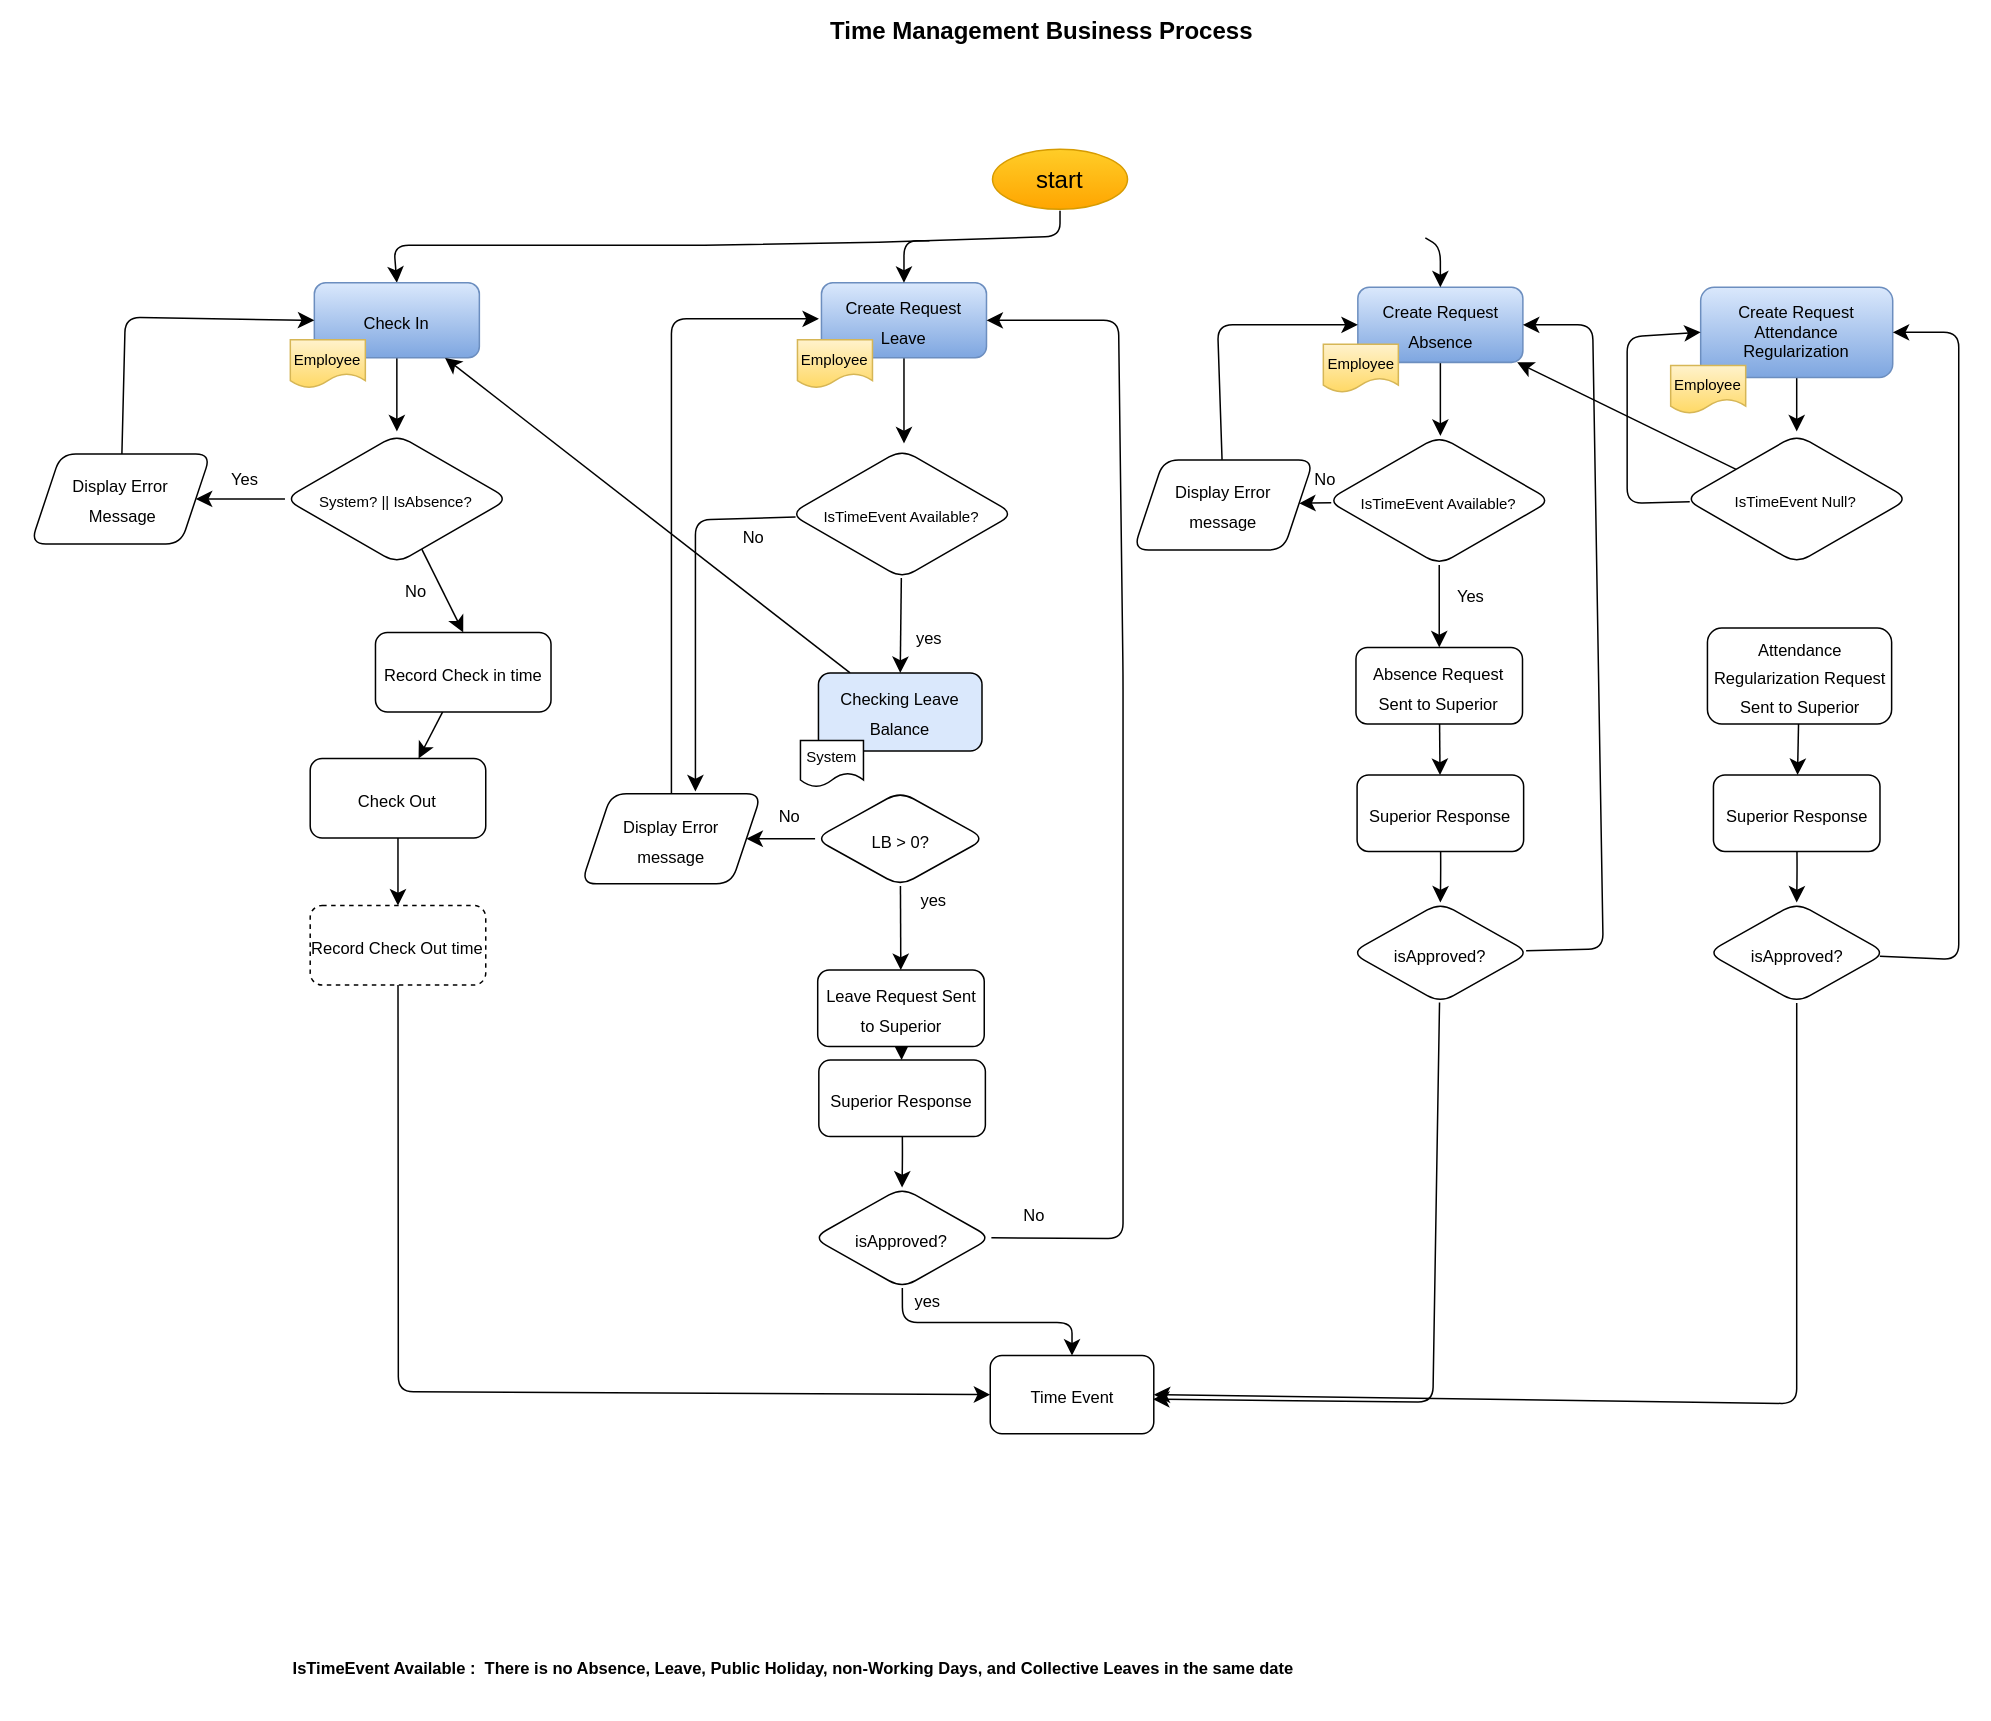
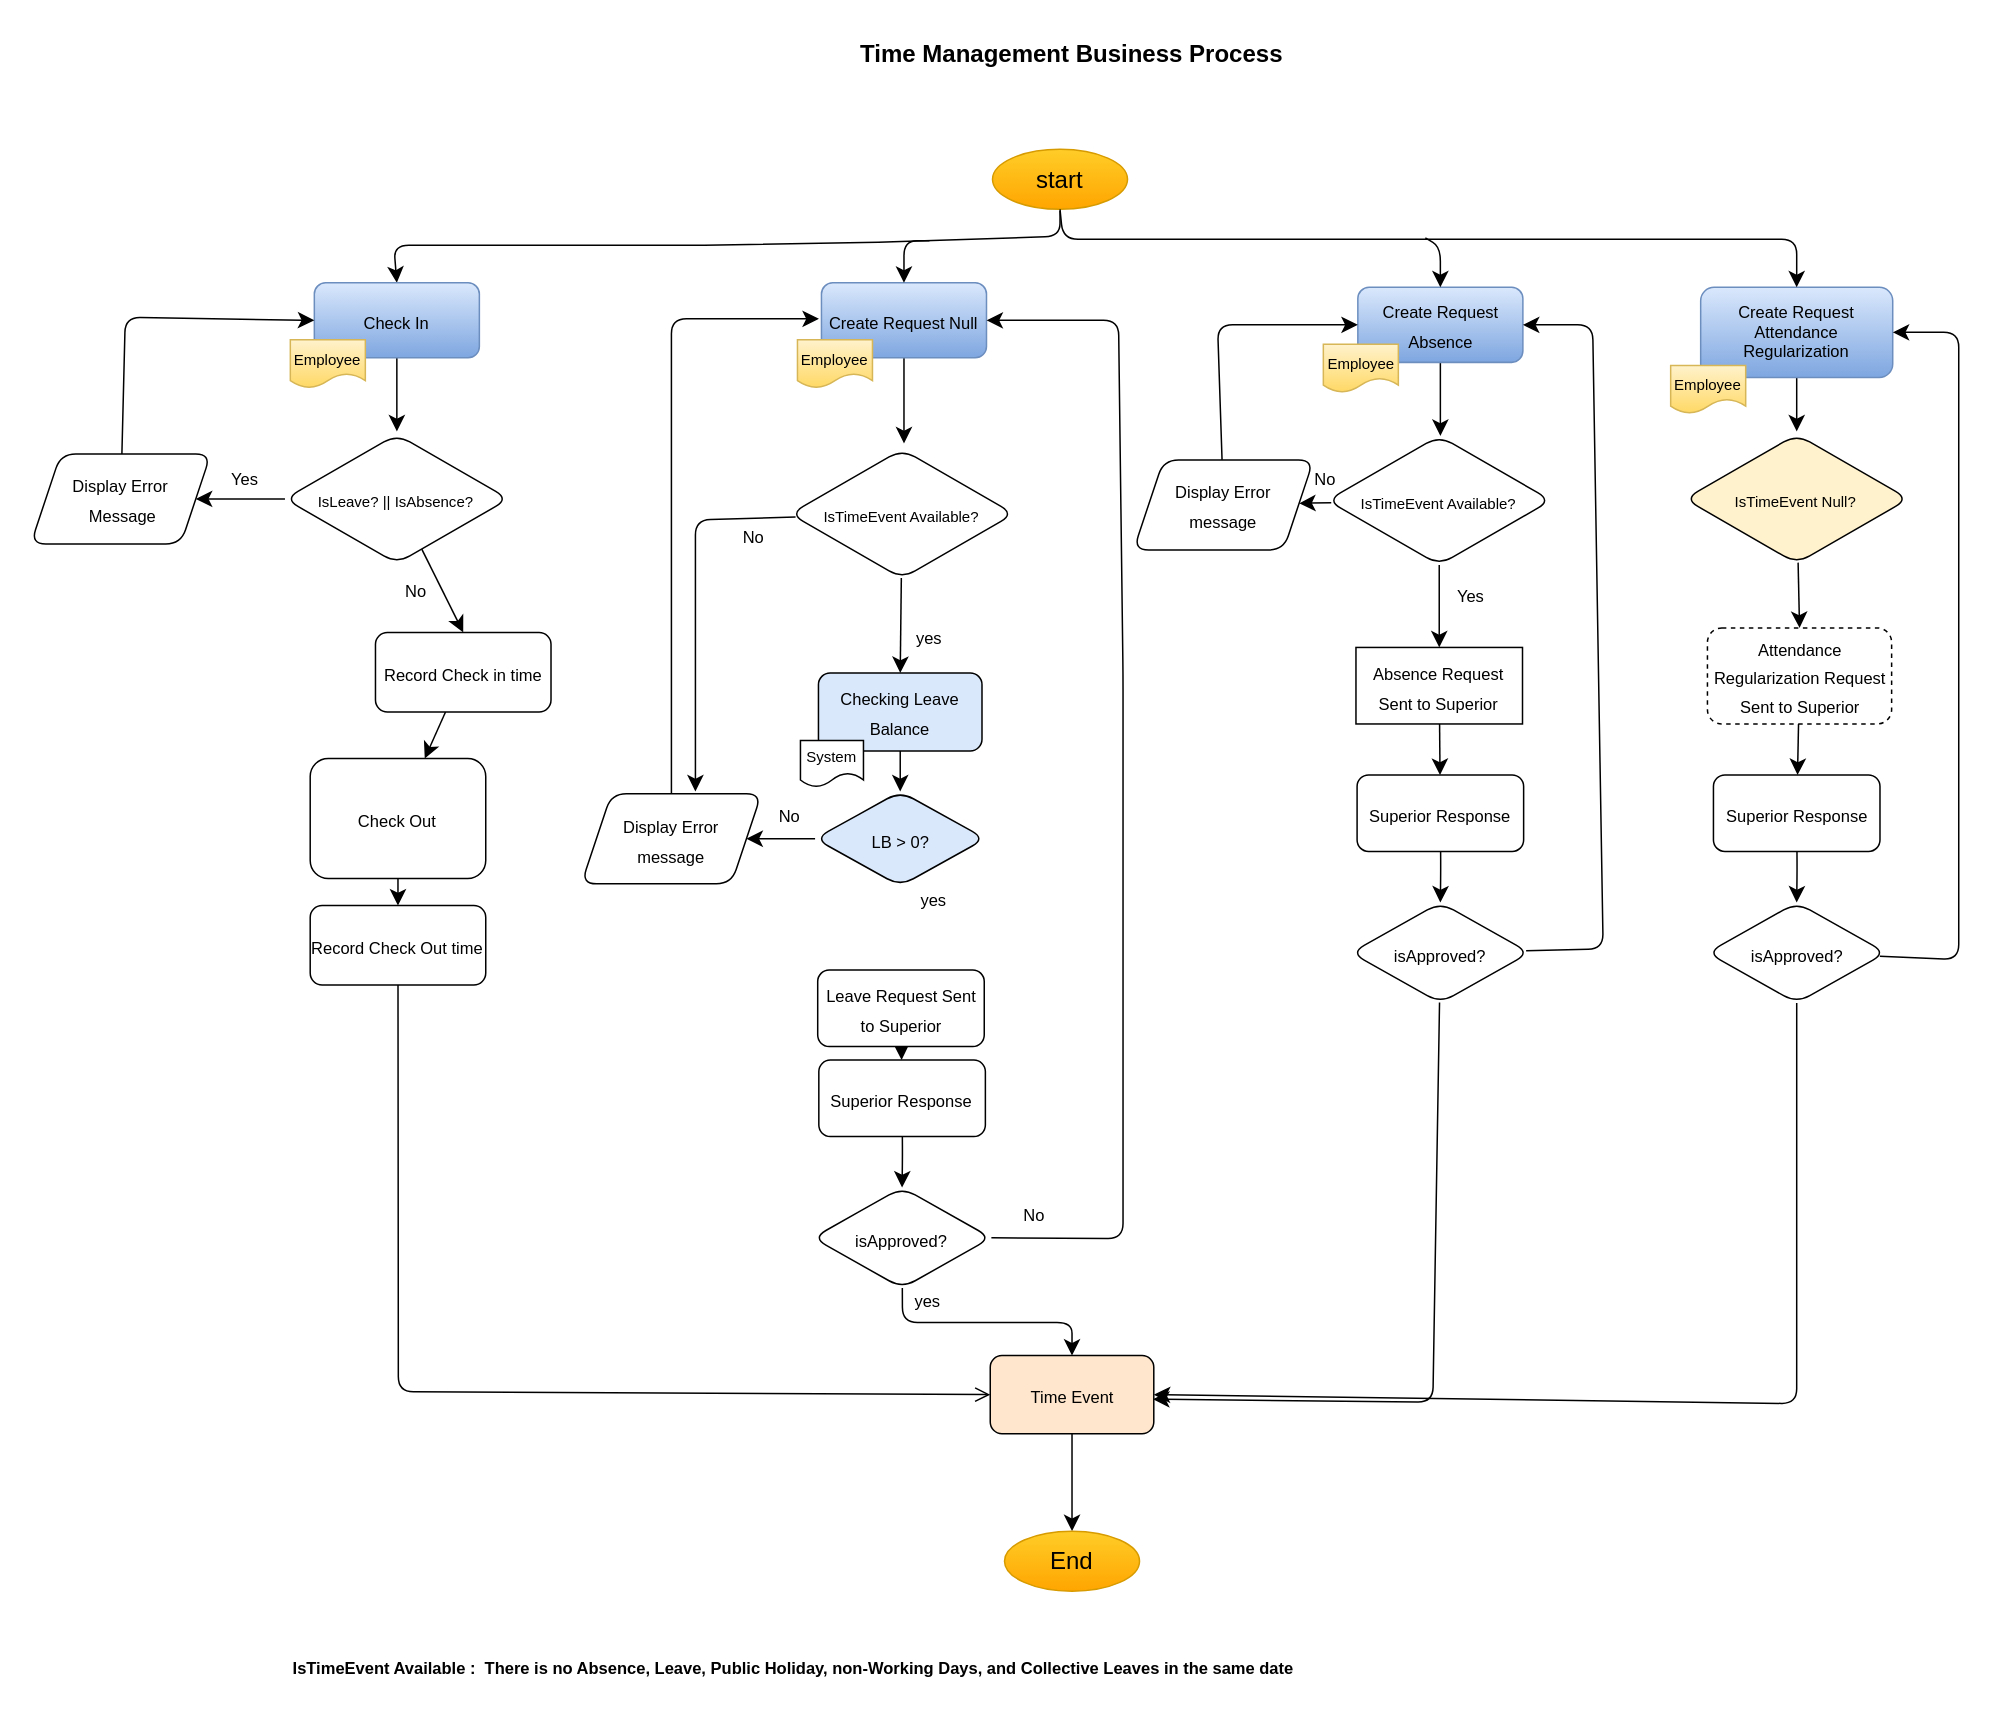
(1042, 31) -> (1072, 53)
none -> (1626, 239)
(904, 320) -> (904, 320)
(1631, 418) -> (1798, 591)
(1627, 421) -> none
(396, 499) -> (396, 499)
(1796, 499) -> (1796, 499)
(652, 519) -> (900, 765)
(1799, 676) -> (1799, 676)
(1439, 686) -> (1439, 686)
(398, 798) -> (398, 818)
(900, 839) -> (900, 839)
(900, 922) -> none
(398, 945) -> (398, 945)
(976, 1394) -> (980, 1394)
(1072, 1394) -> (1072, 1394)
none -> (1072, 1476)
none -> (1072, 1561)
